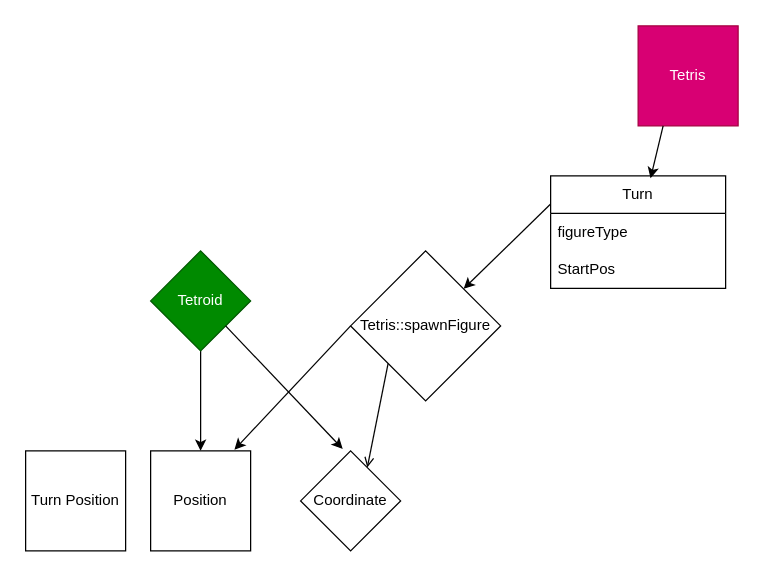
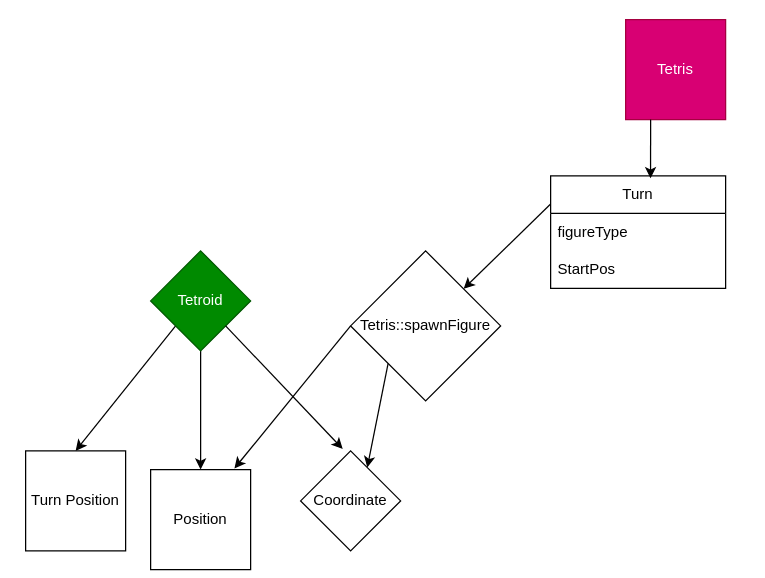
(688, 76) -> (676, 69)
none -> (128, 385)
(369, 460) -> (369, 458)
(201, 501) -> (201, 519)
